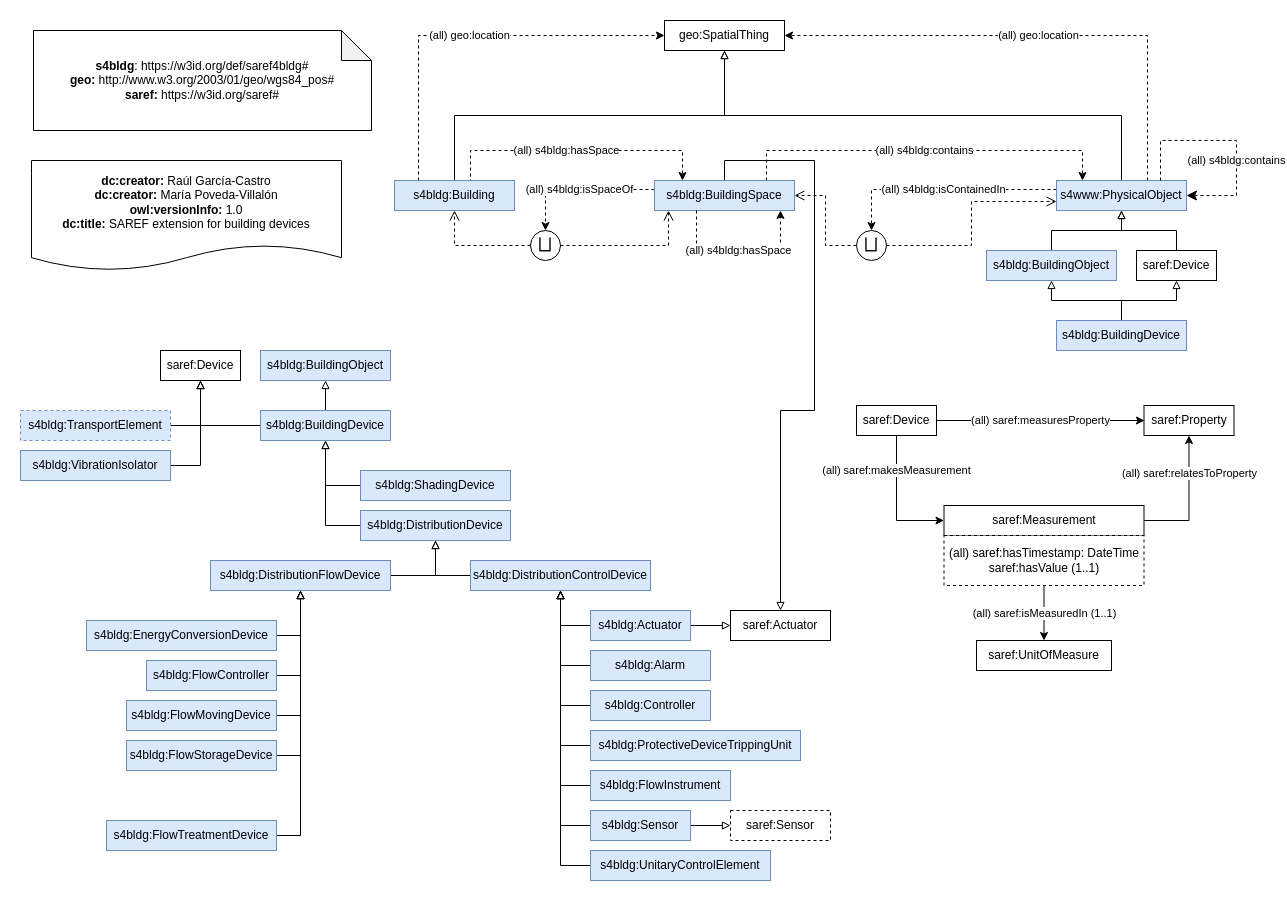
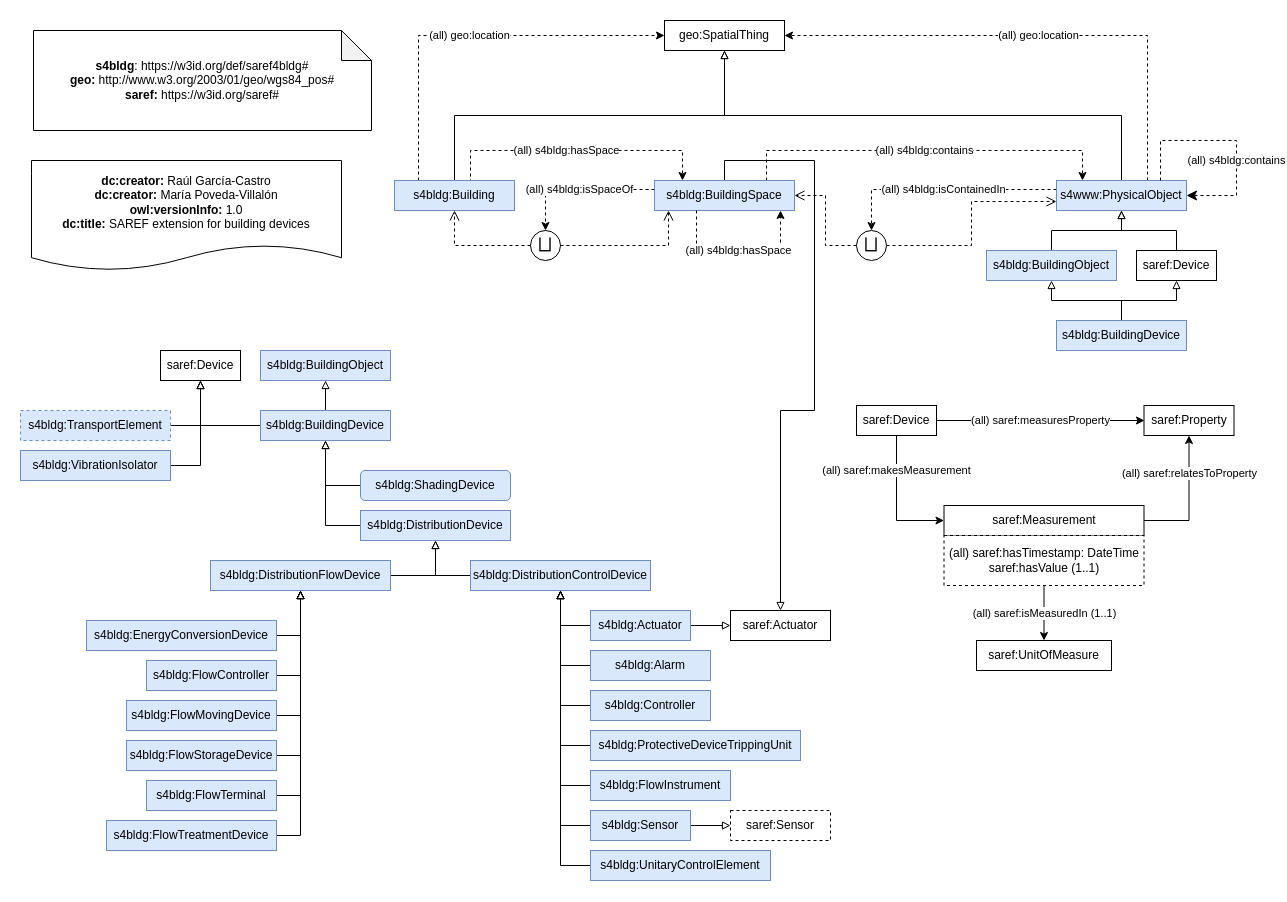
(436, 486) -> (436, 486)
none -> (212, 796)
none -> (288, 796)
